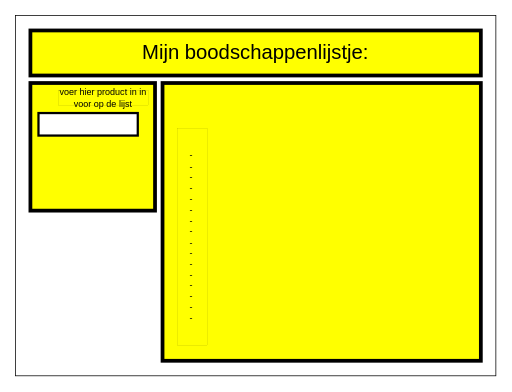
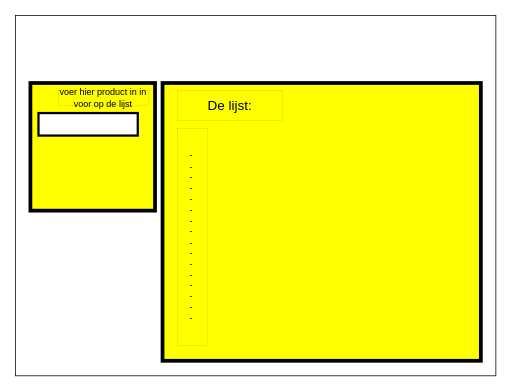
(255, 53) -> none
none -> (230, 105)
